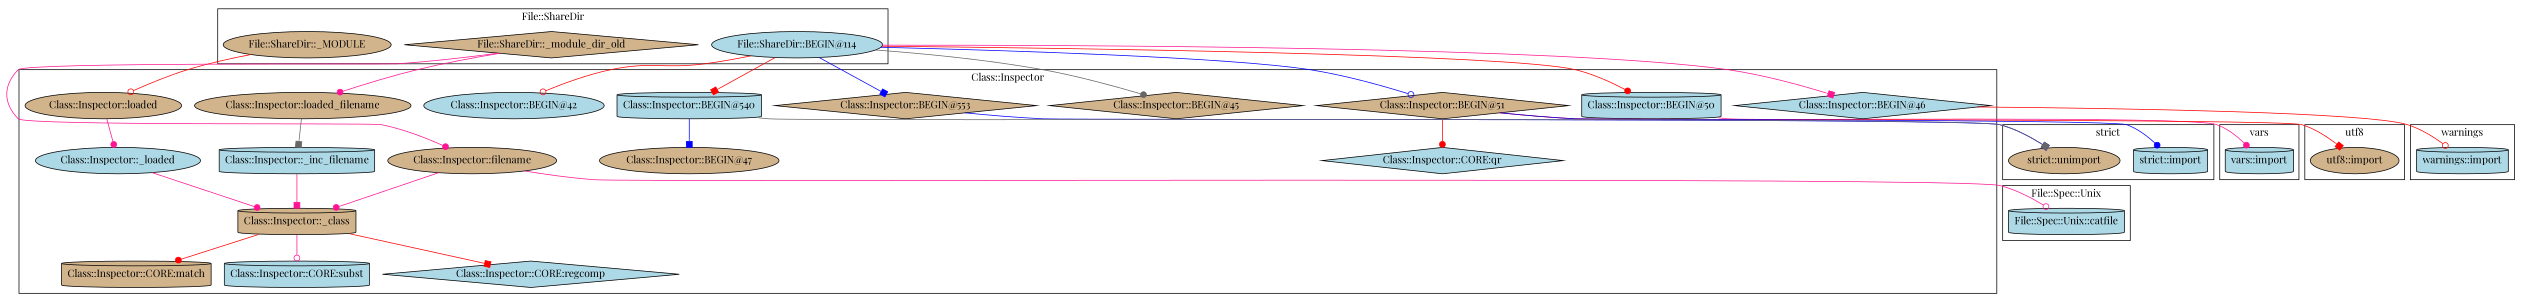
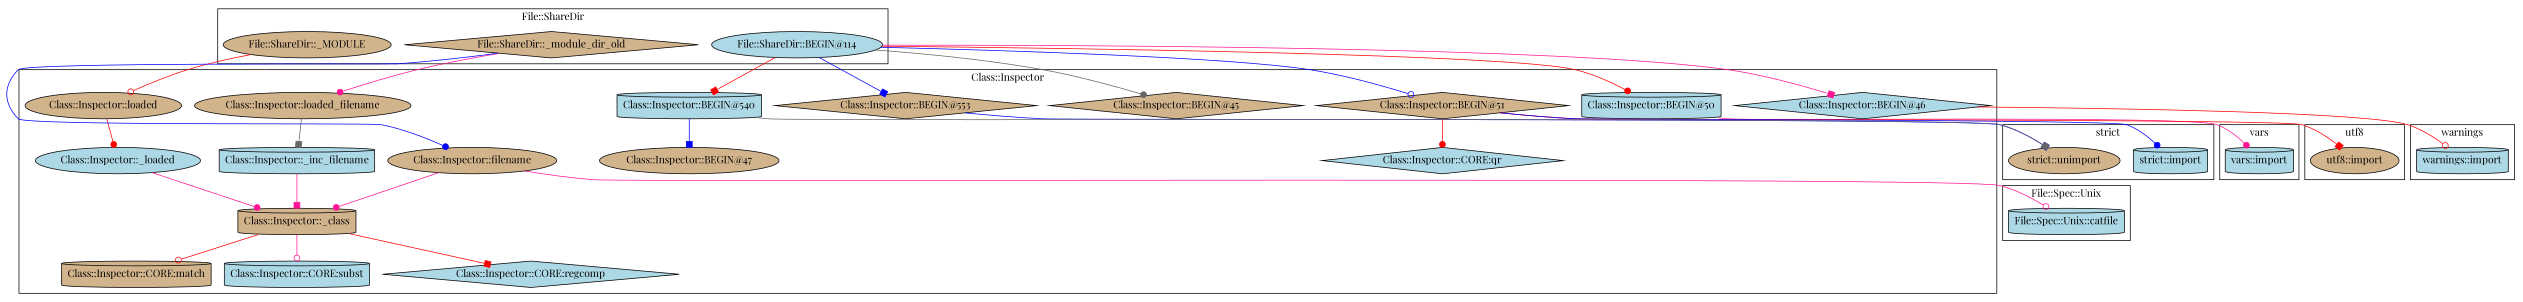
(7, 92) -> (7, 92)
(514, 106) -> none
(110, 130) -> (110, 130)
(220, 247) -> (220, 247)
